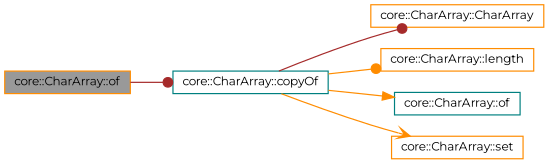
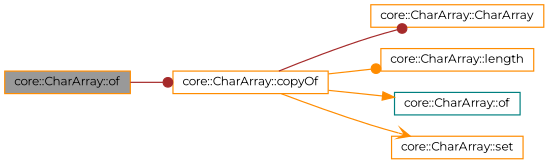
(251, 82) -> (251, 82)
